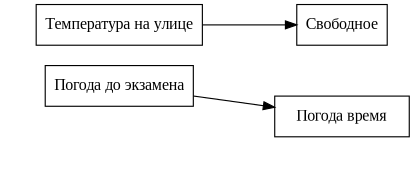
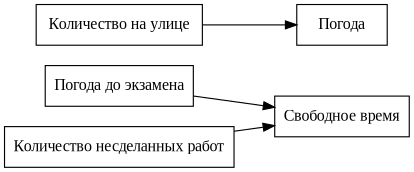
(119, 25) -> (119, 25)
(342, 25) -> (342, 25)
(342, 116) -> (342, 116)
none -> (119, 147)
